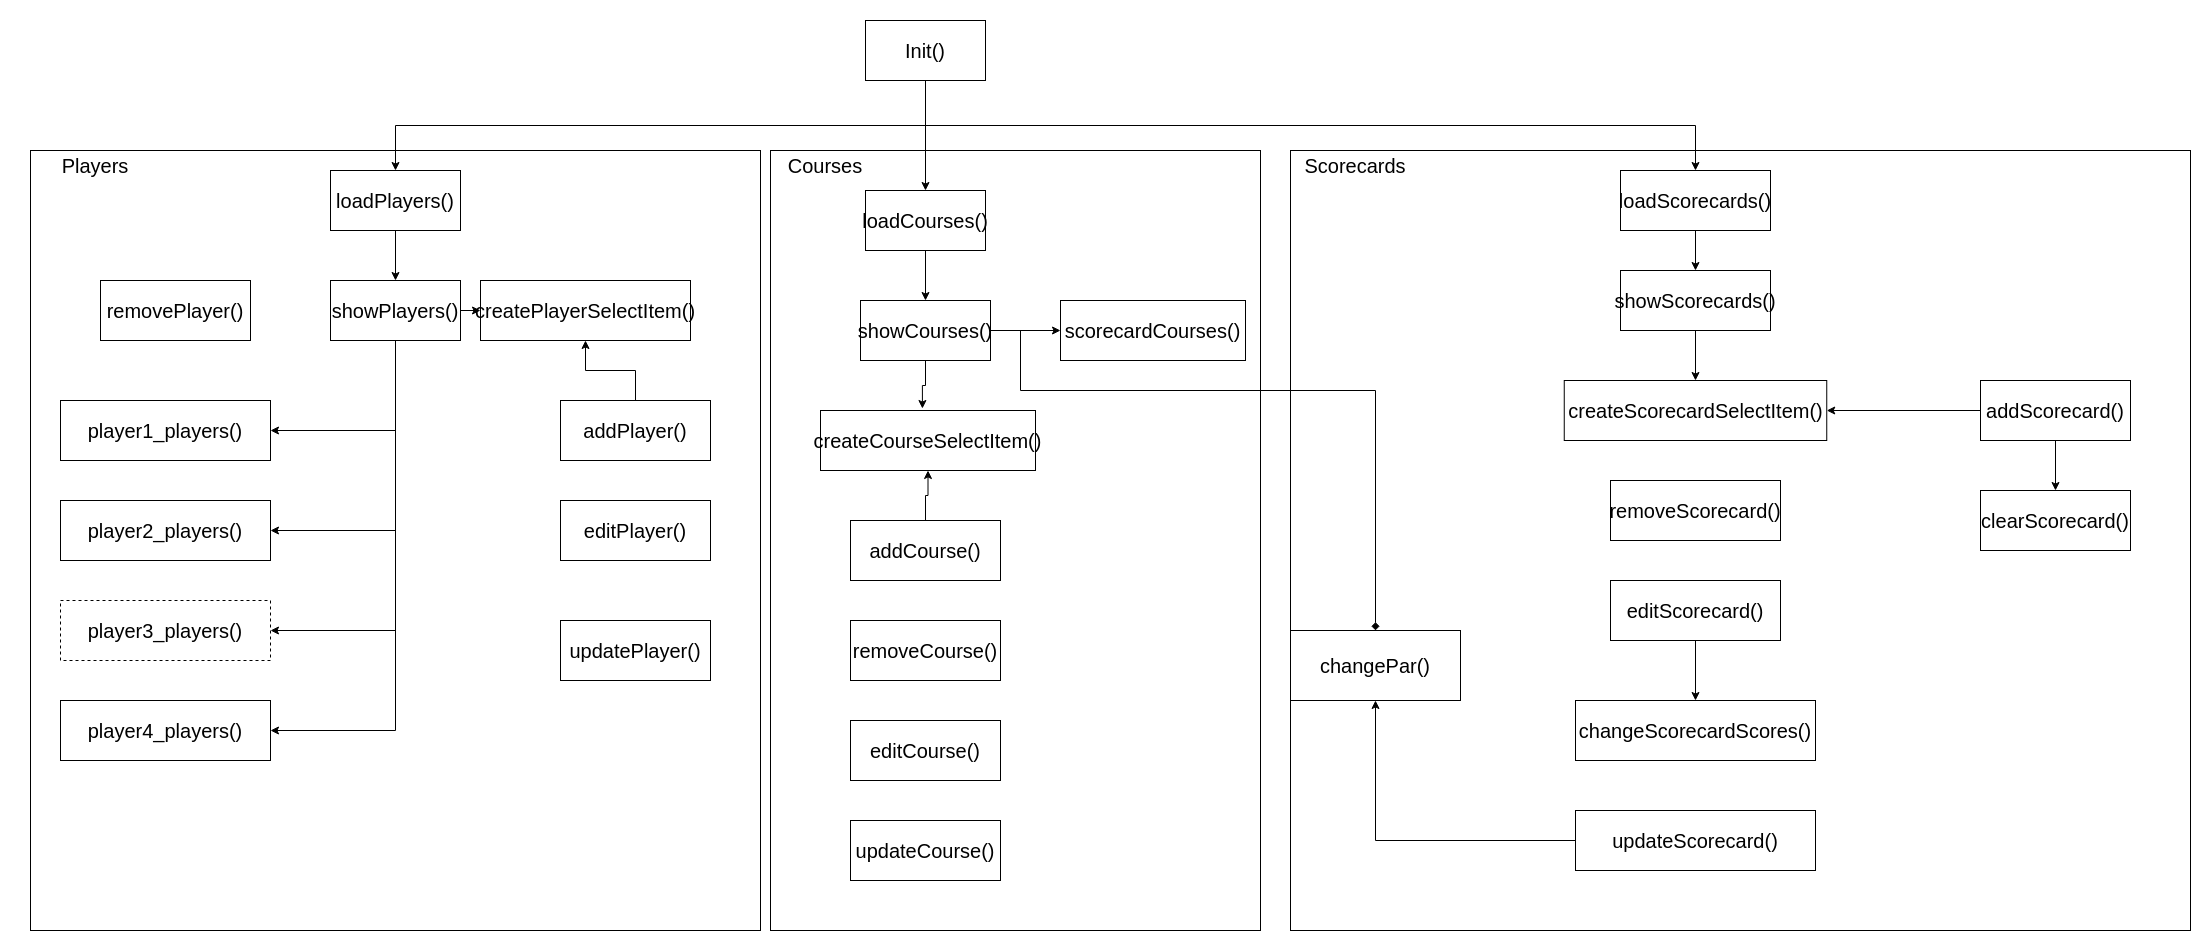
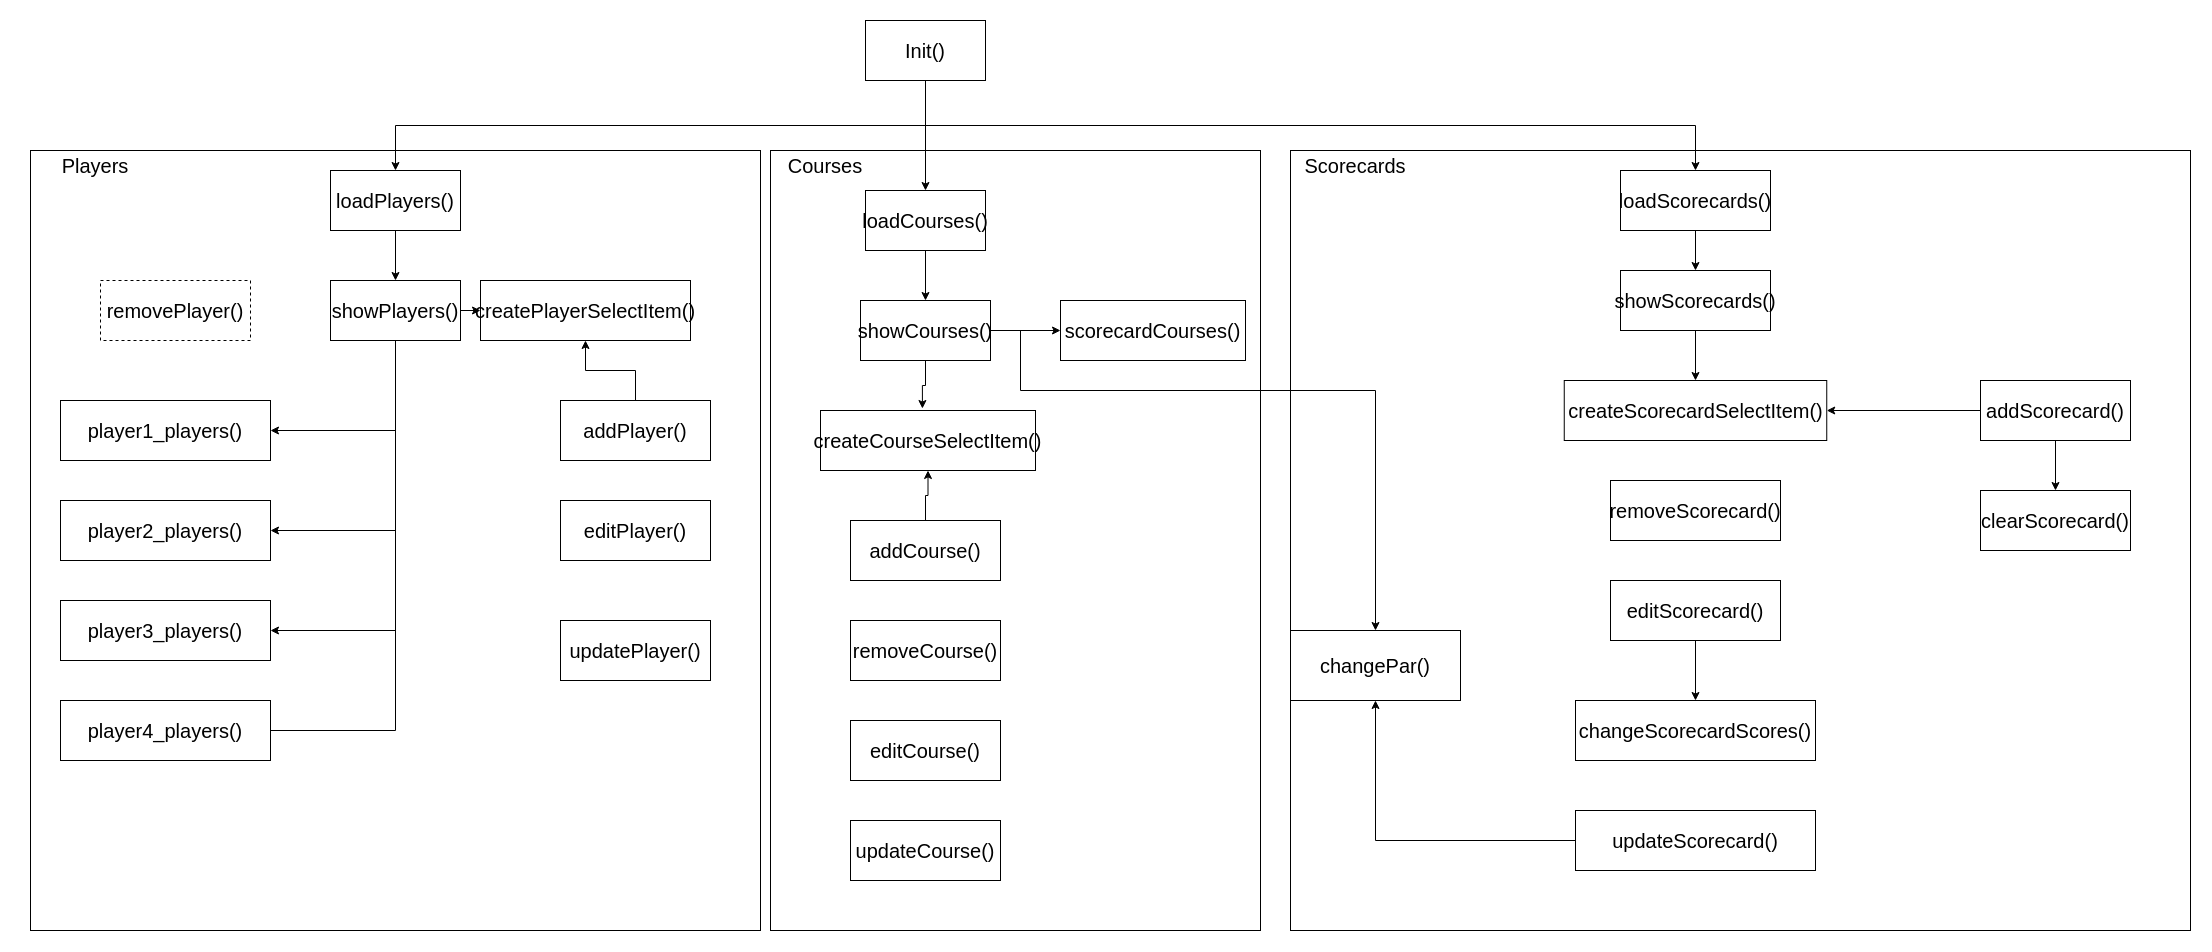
(176, 311) -> (176, 311)
(1376, 621) -> (1376, 622)
(166, 631) -> (166, 631)
(278, 731) -> (276, 731)
